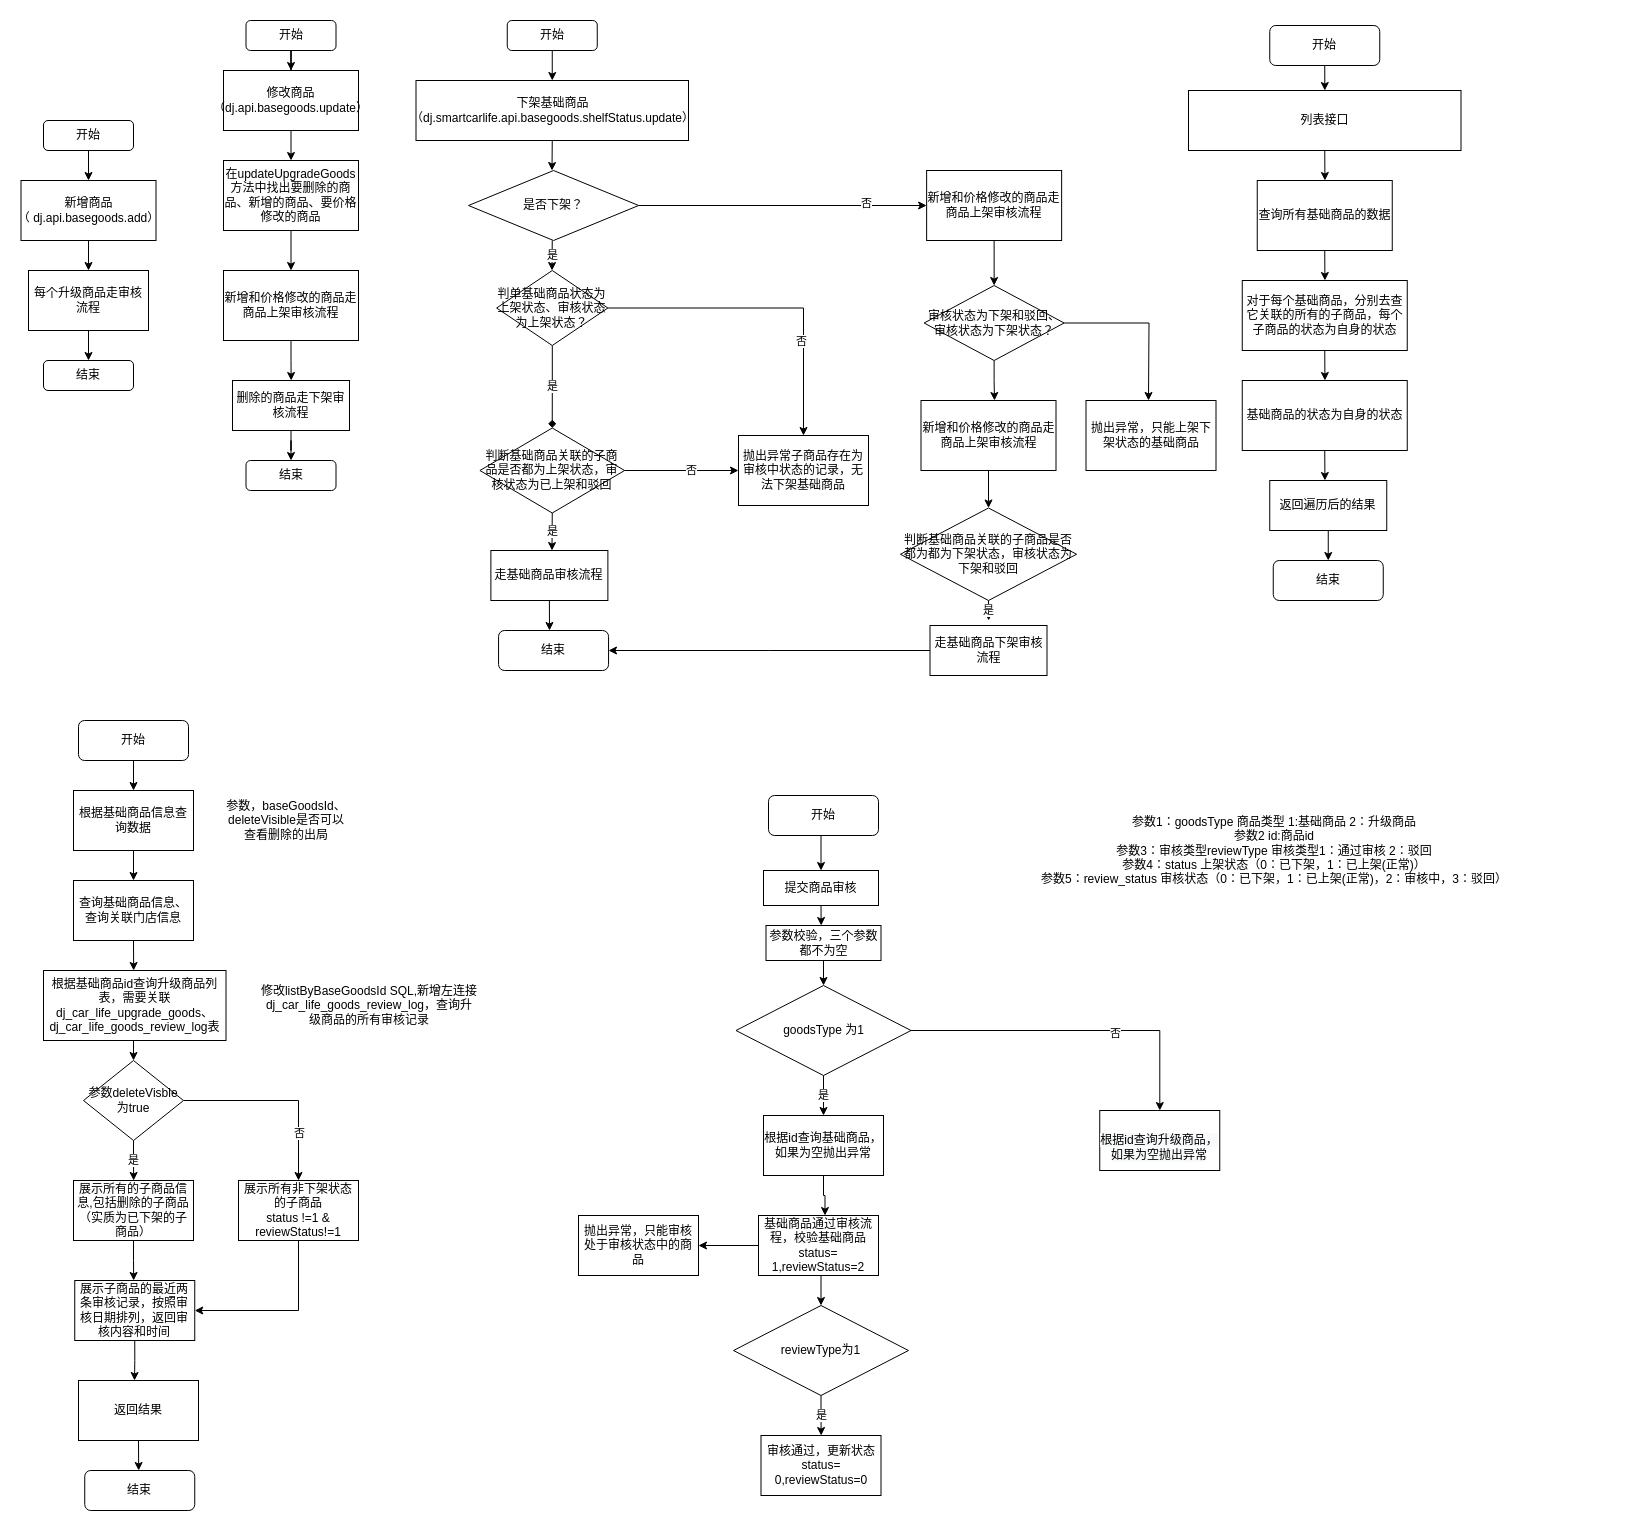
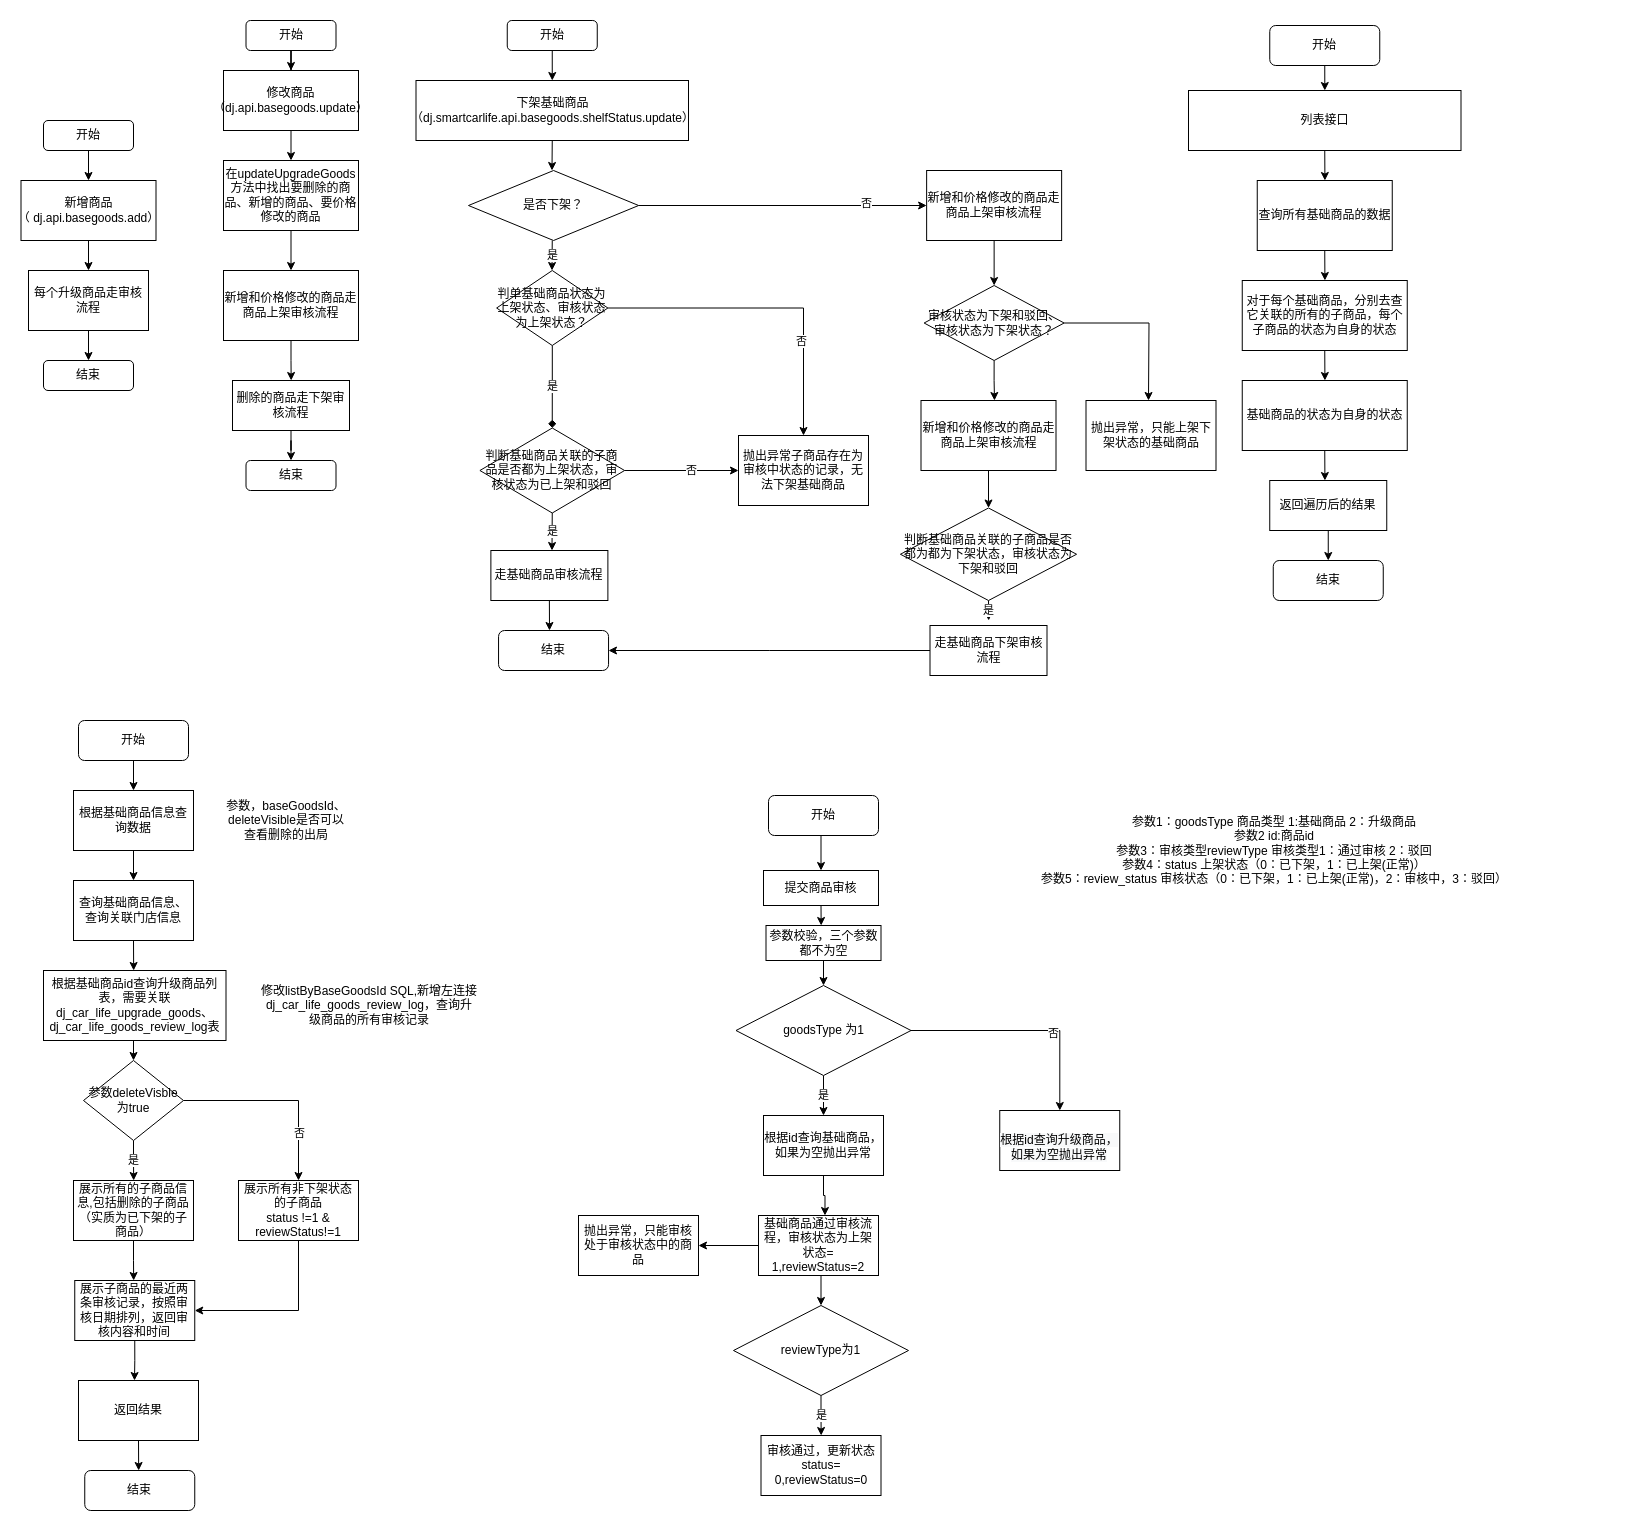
(1160, 1141) -> (1060, 1141)
(819, 1246) -> (819, 1246)
